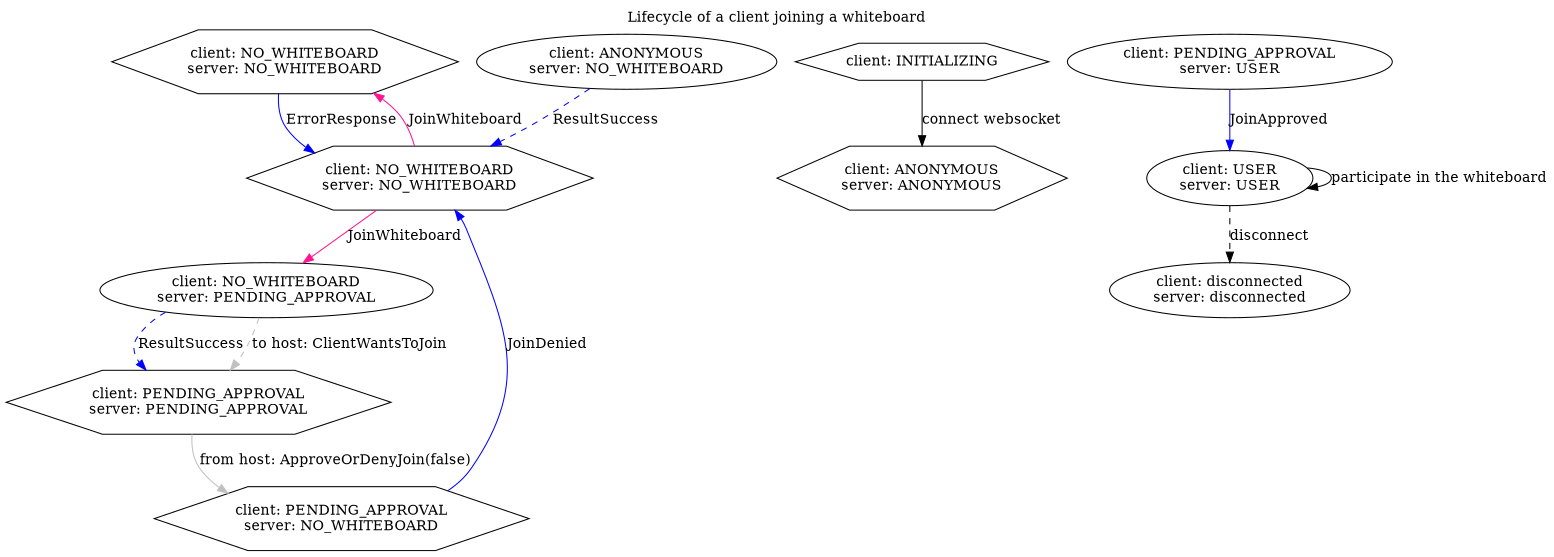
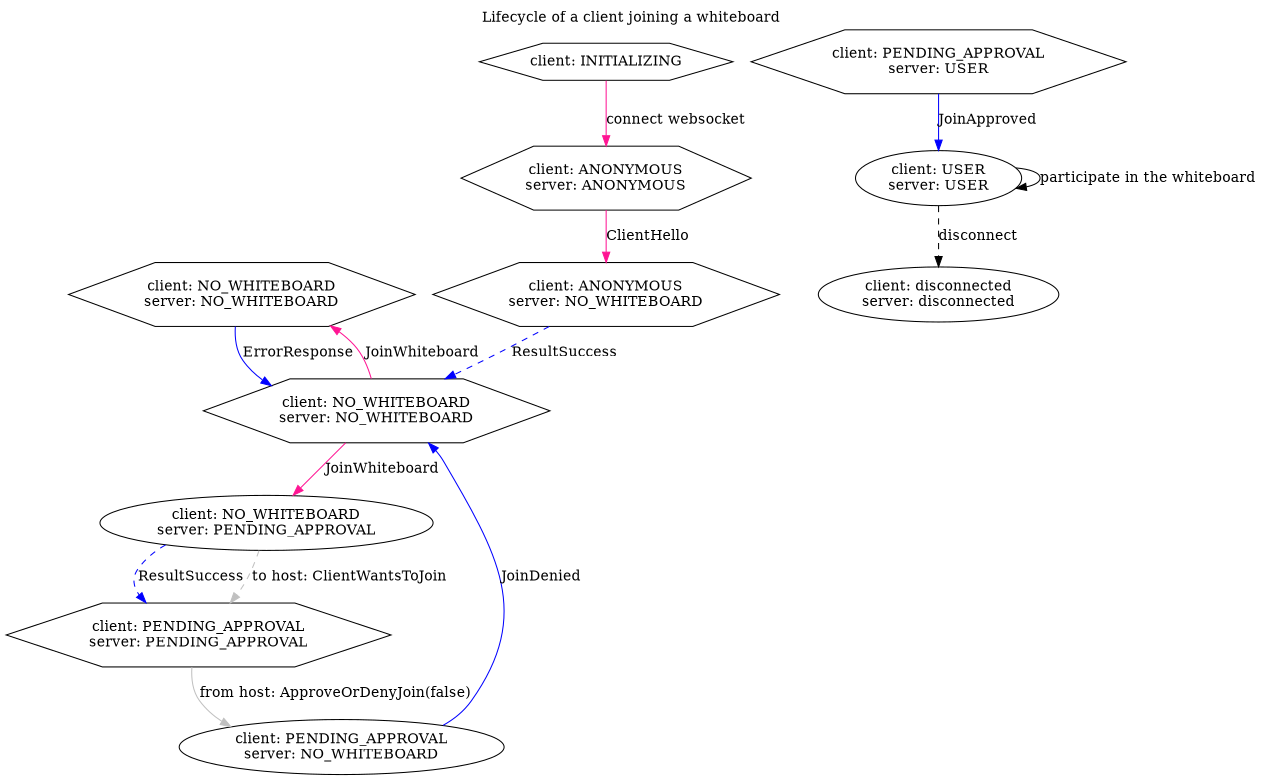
(627, 62) -> (606, 294)
(1230, 62) -> (939, 62)
(922, 108) -> (606, 108)
none -> (606, 231)
(342, 519) -> (342, 747)
